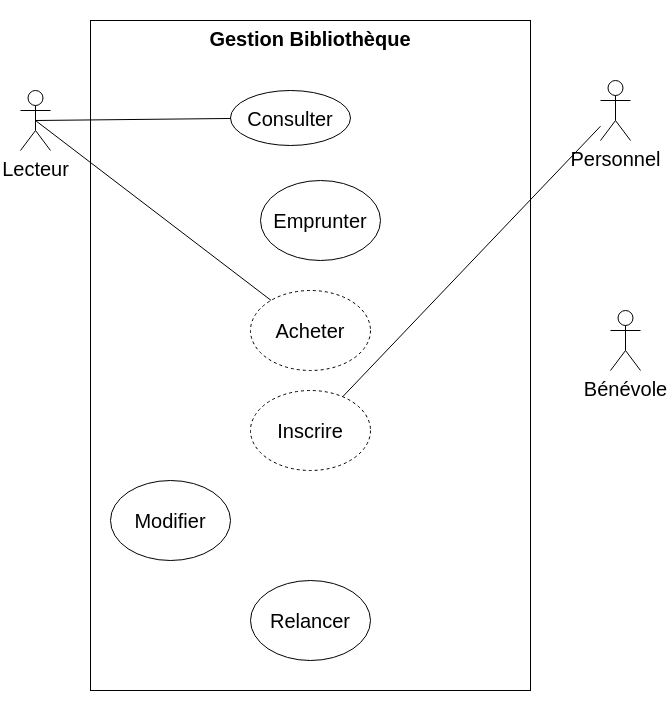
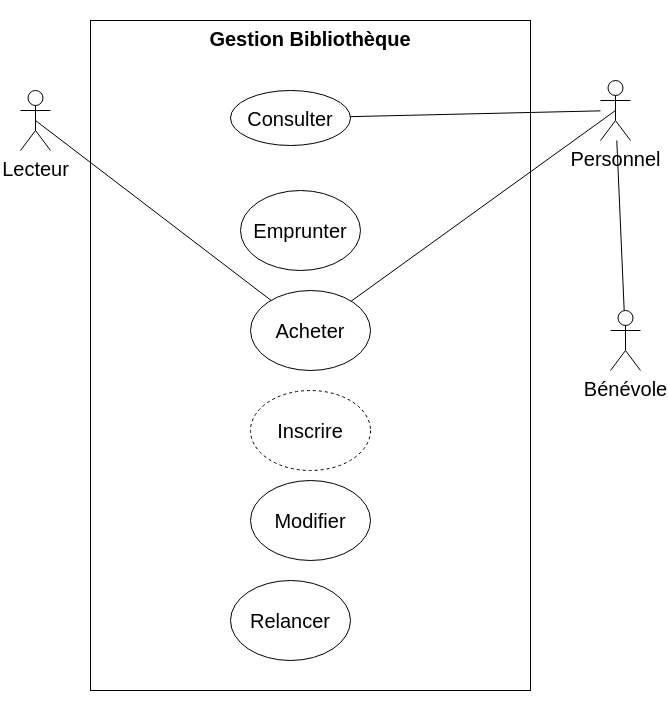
(135, 119) -> (475, 114)
none -> (482, 207)
(321, 221) -> (301, 231)
(472, 261) -> (621, 226)
(311, 331) -> (311, 331)
(171, 521) -> (311, 521)
(311, 621) -> (291, 621)
